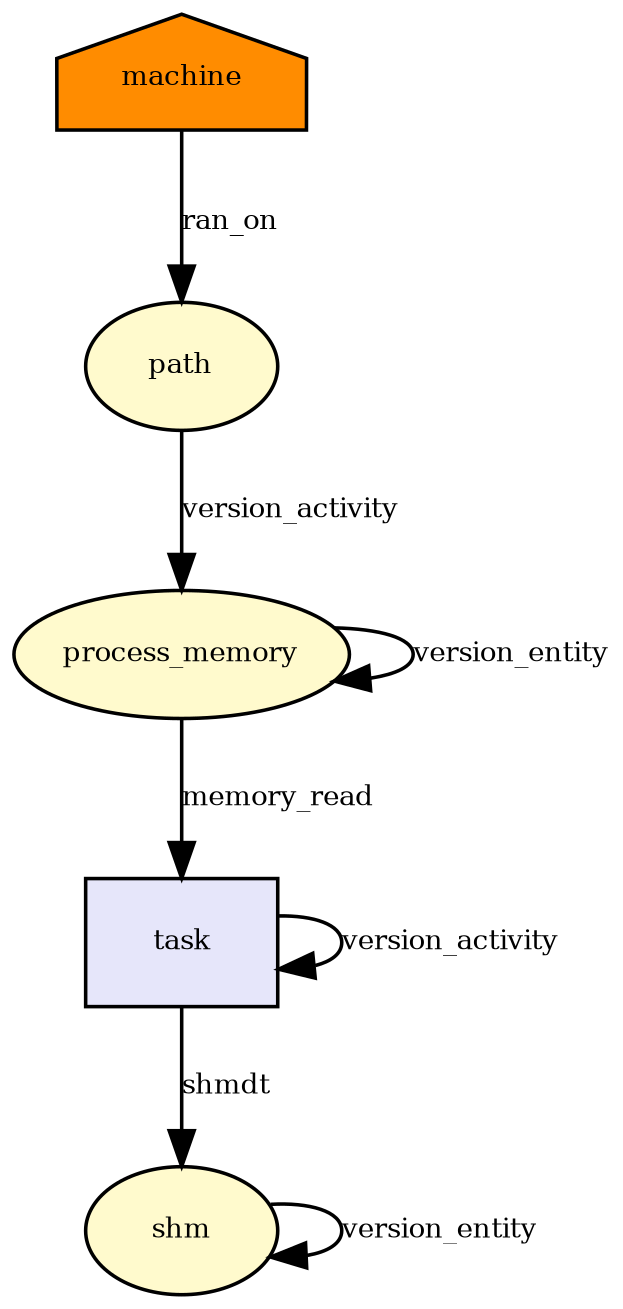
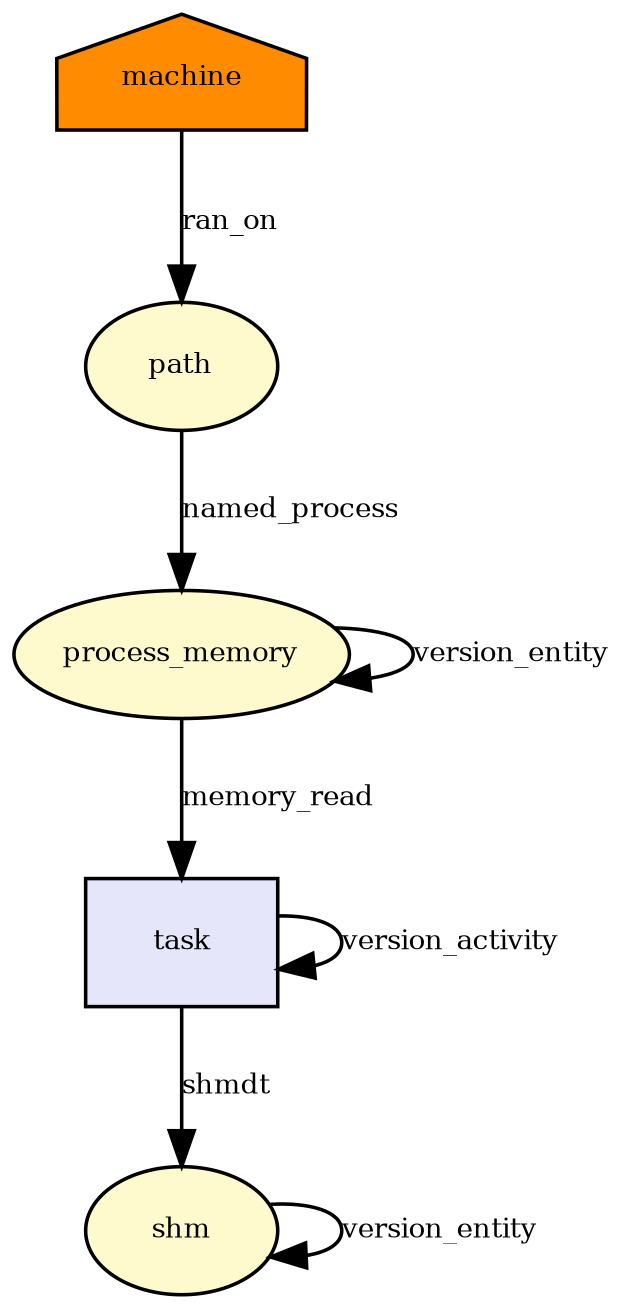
(290, 510) -> (290, 510)
